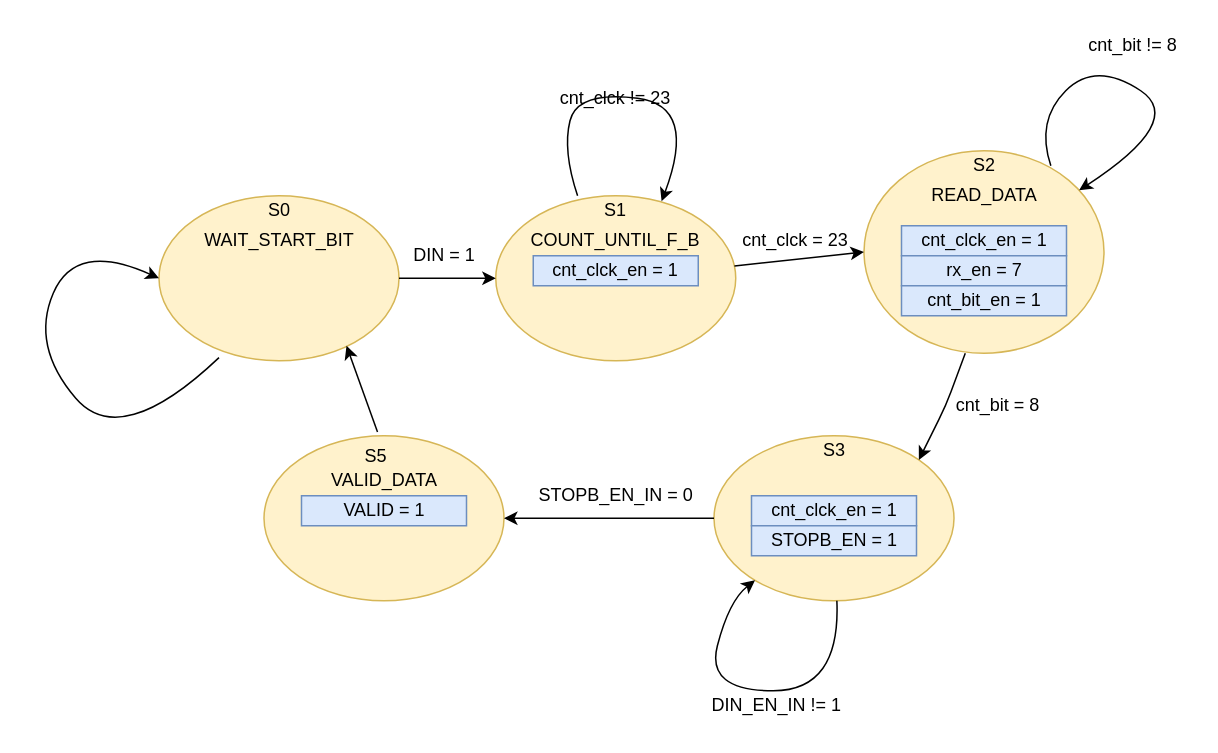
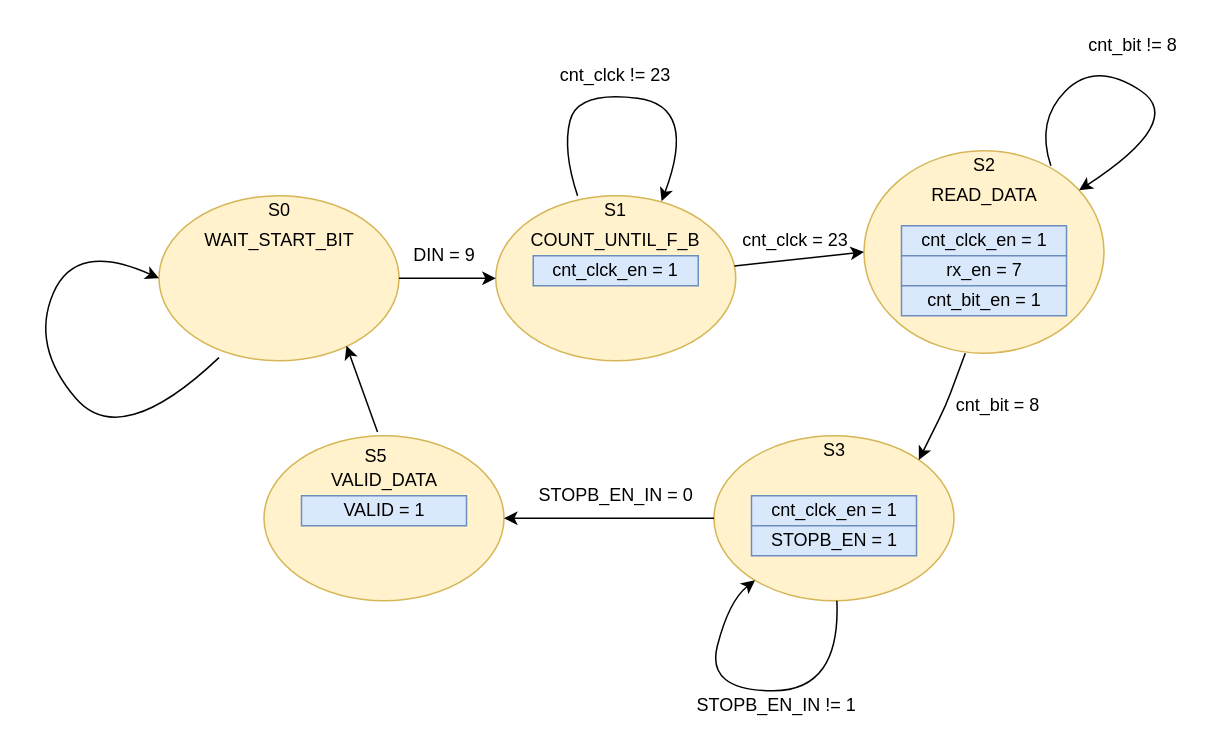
(616, 98) -> (616, 76)
(445, 256) -> (445, 256)
(777, 706) -> (777, 706)
